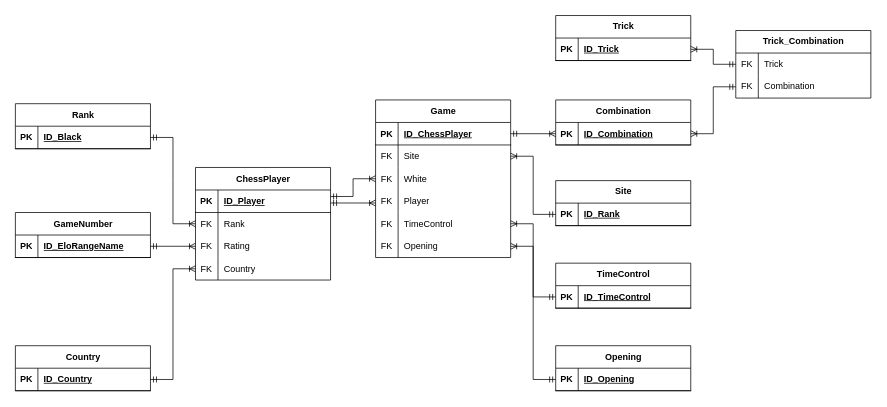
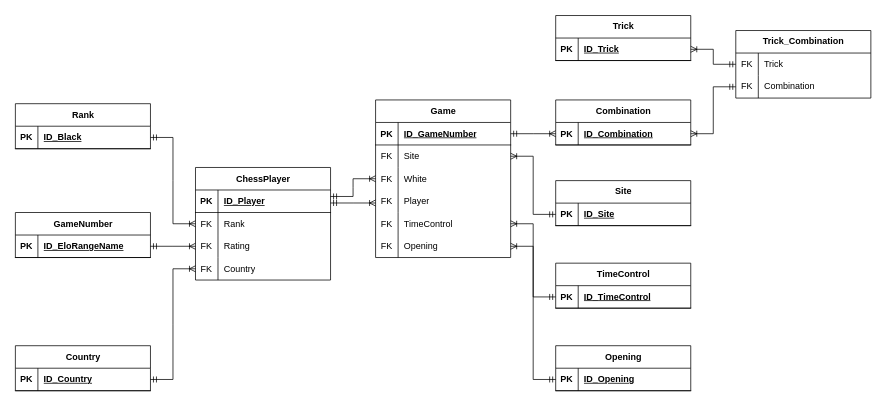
(438, 134) -> (437, 134)
(602, 214) -> (600, 214)
